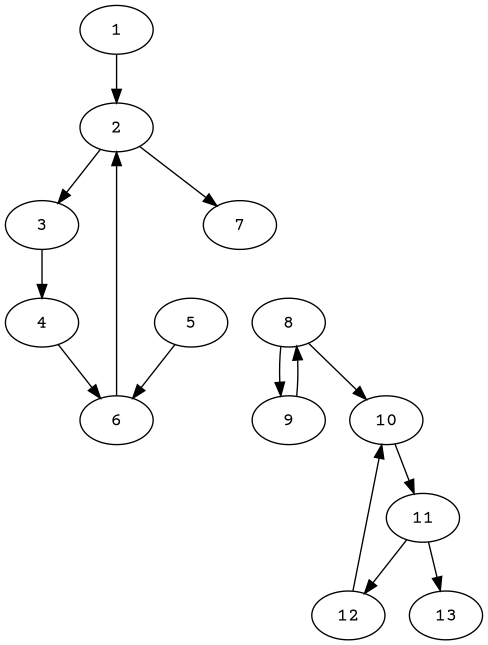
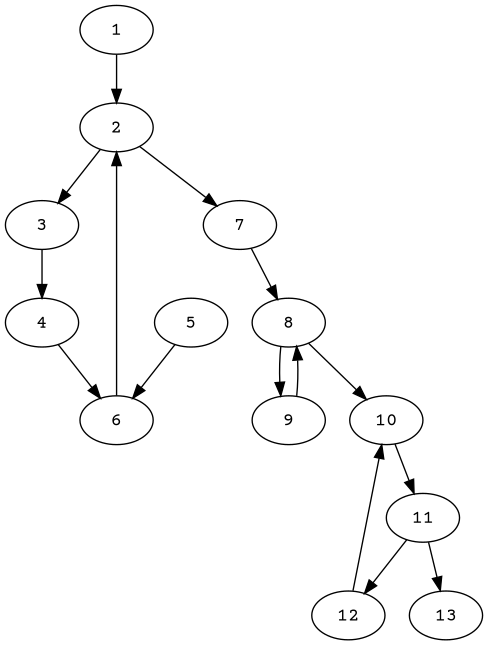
none -> (261, 268)
